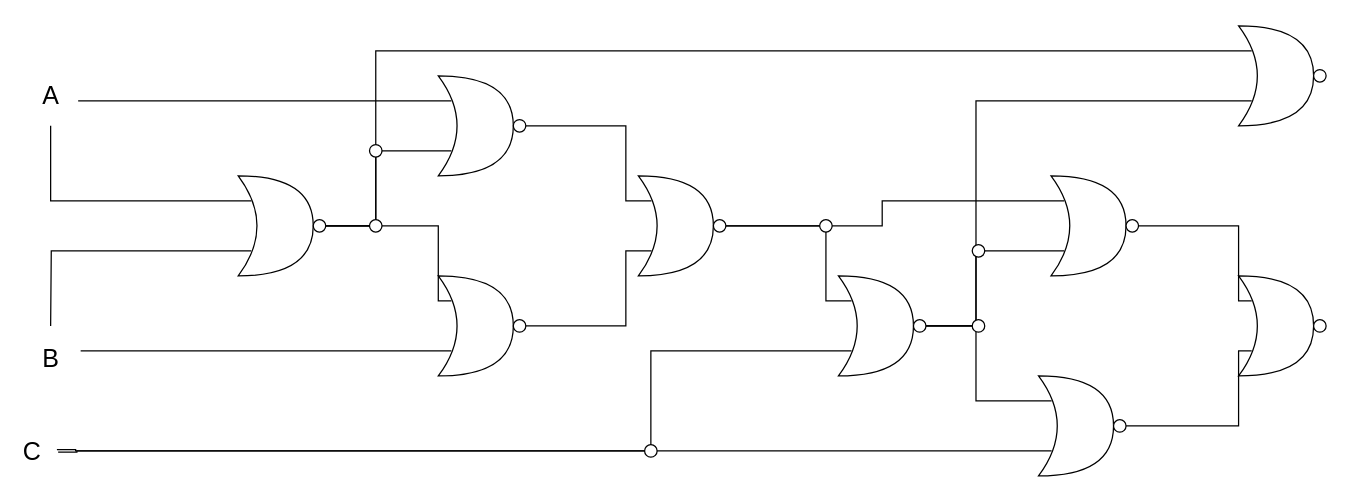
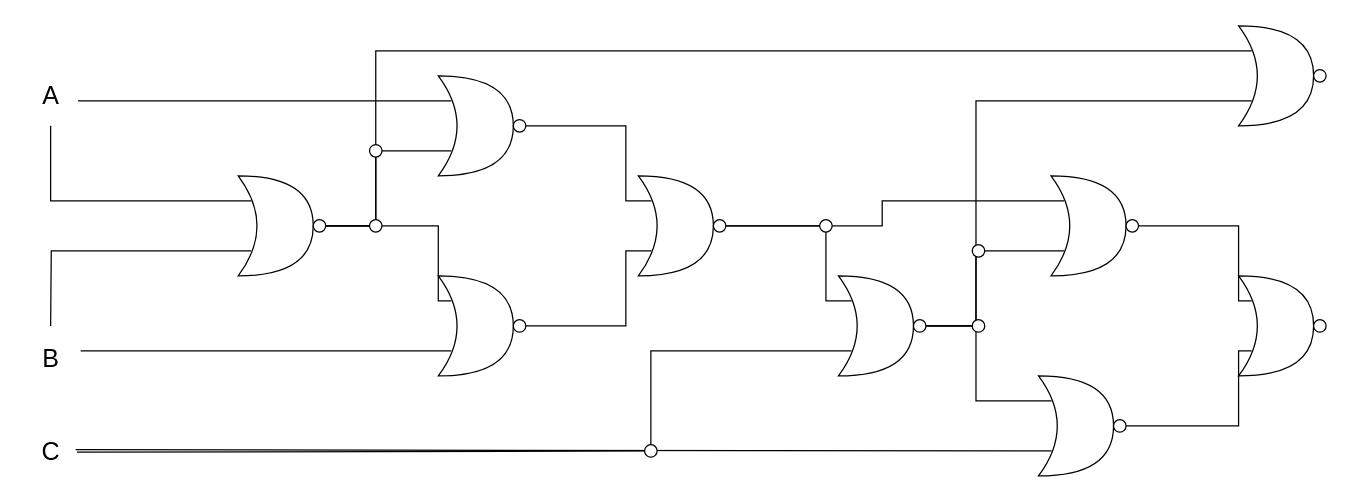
(32, 451) -> (51, 451)
